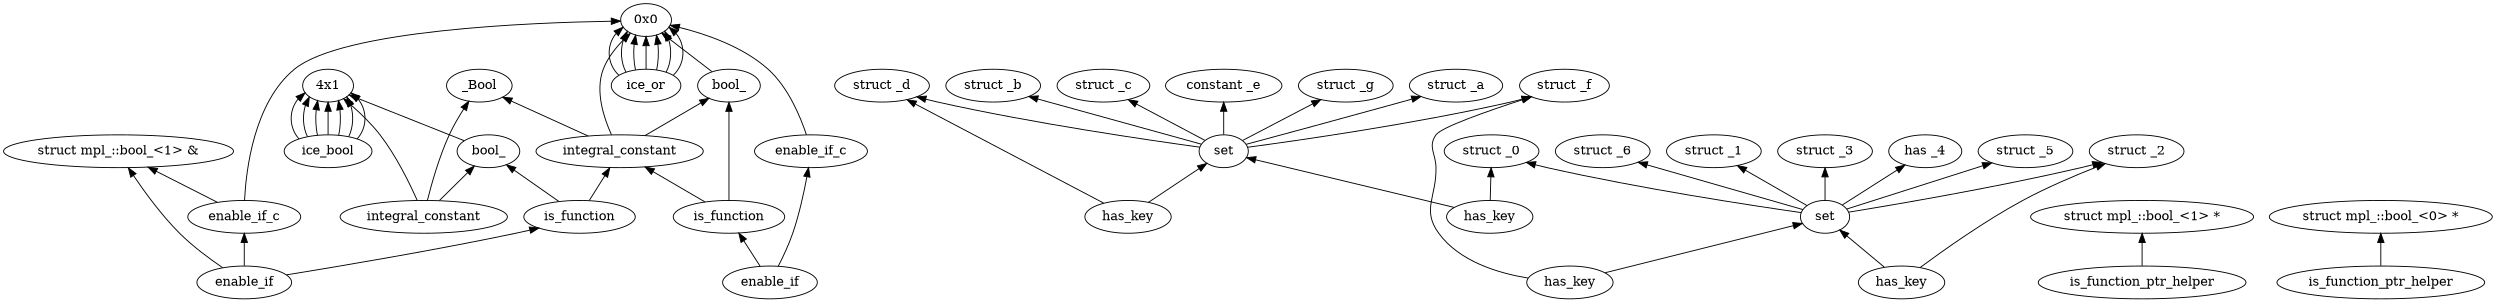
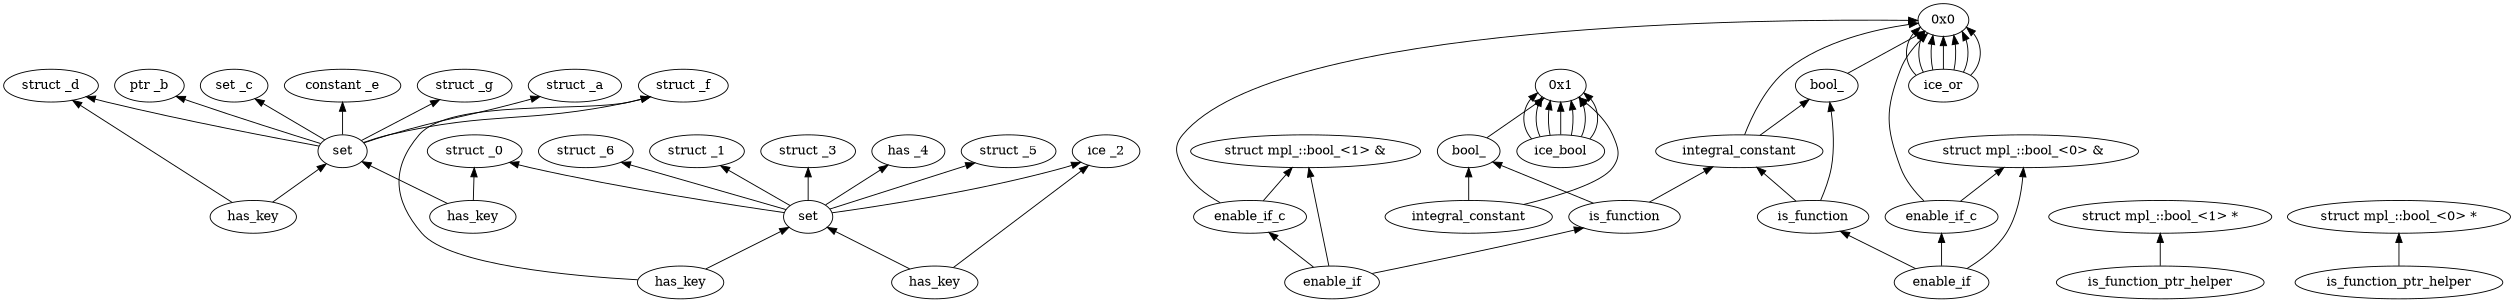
(328, 86) -> (1561, 86)
(479, 86) -> none
(993, 86) -> (149, 86)
(1103, 86) -> (234, 86)
none -> (2024, 151)
(2137, 151) -> (1106, 151)
